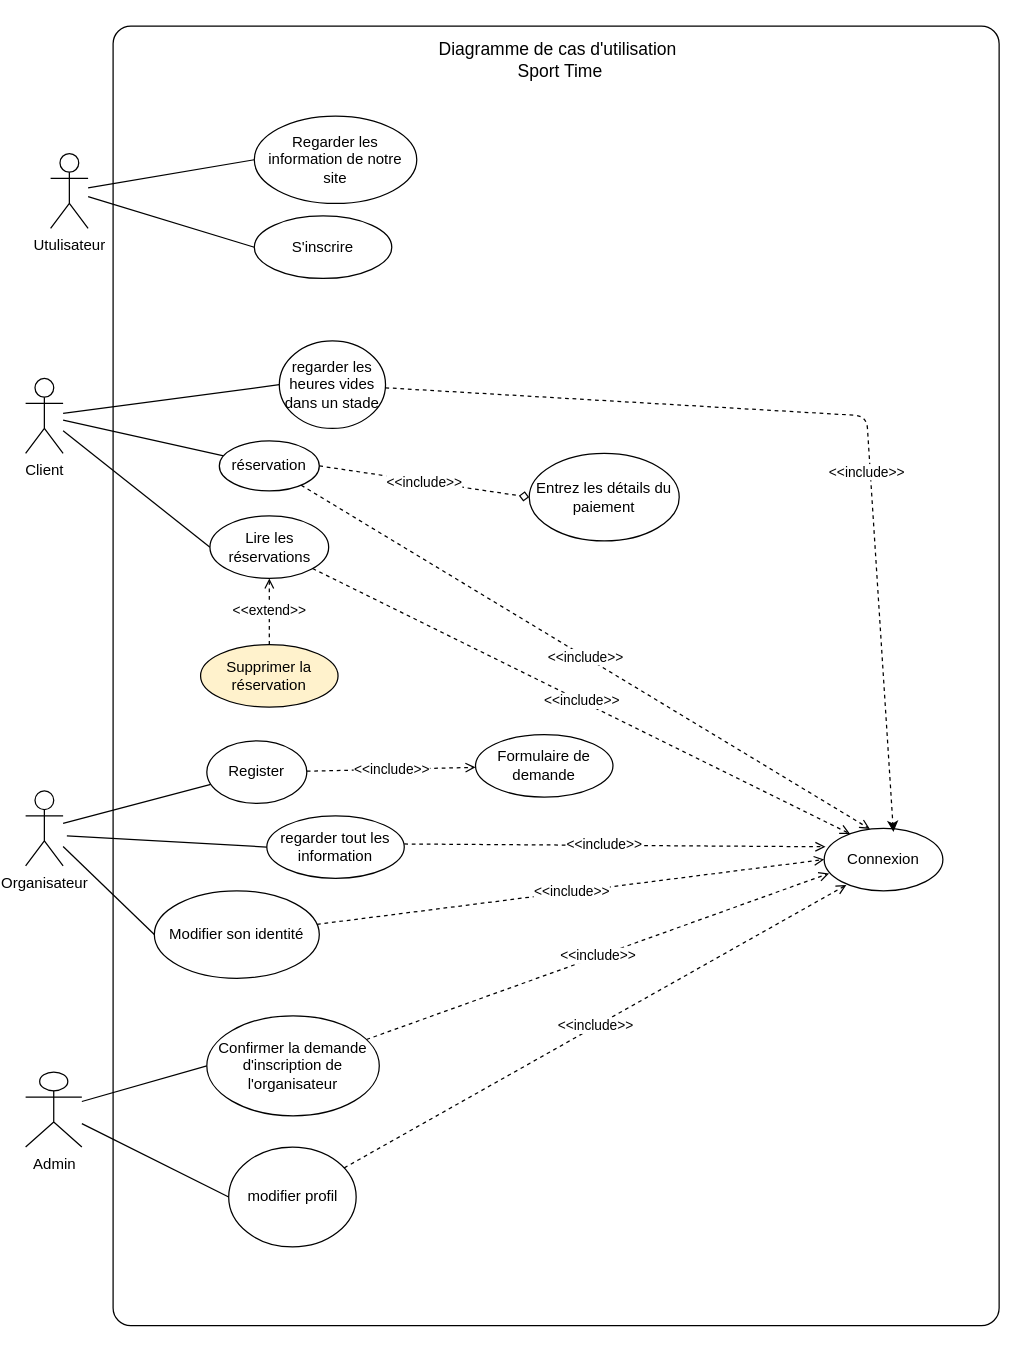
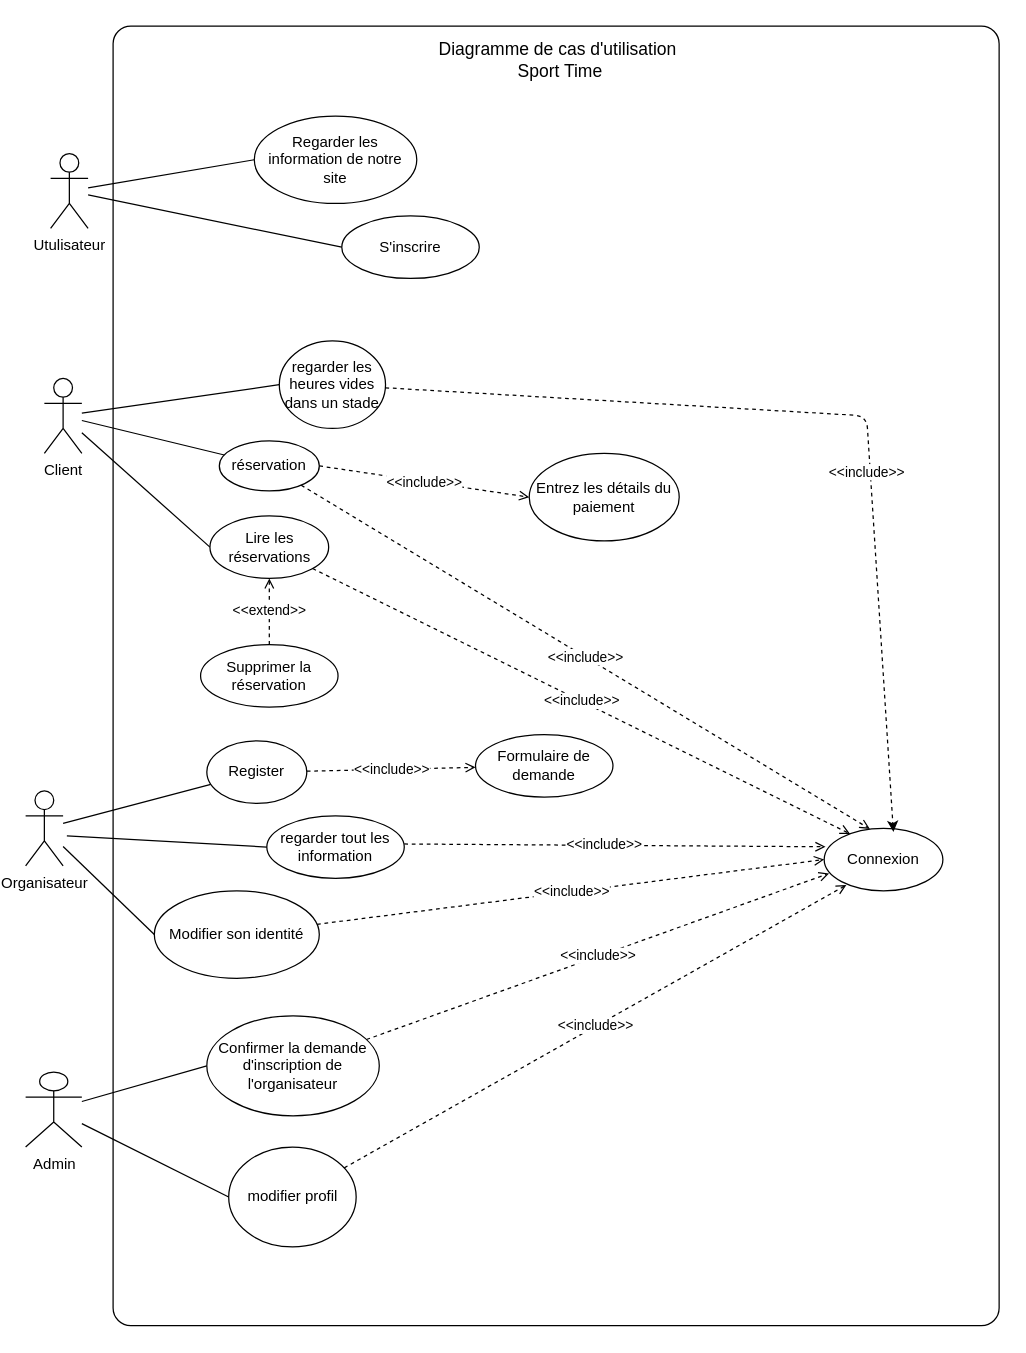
(323, 247) -> (411, 247)
(44, 416) -> (63, 416)
(519, 495) -> (522, 496)
(269, 676) -> (269, 676)
